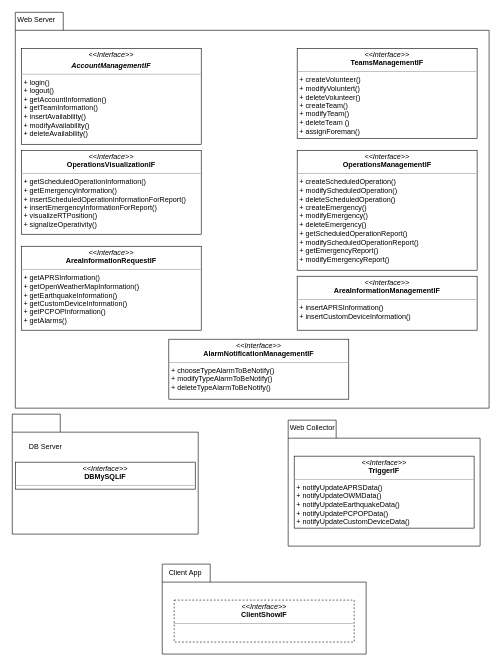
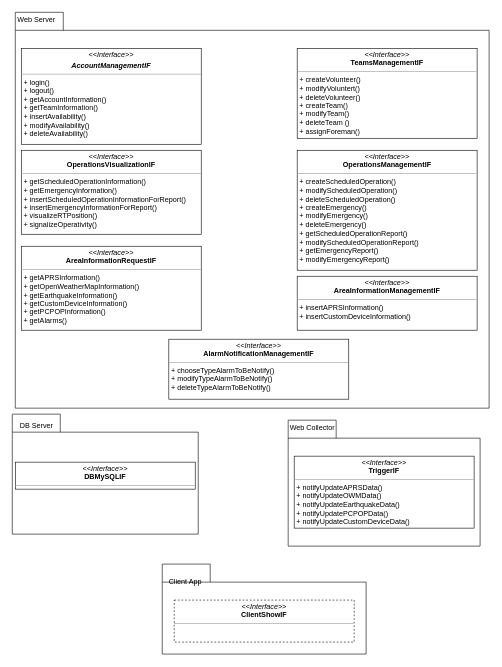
(45, 447) -> (36, 426)
(185, 573) -> (185, 582)
